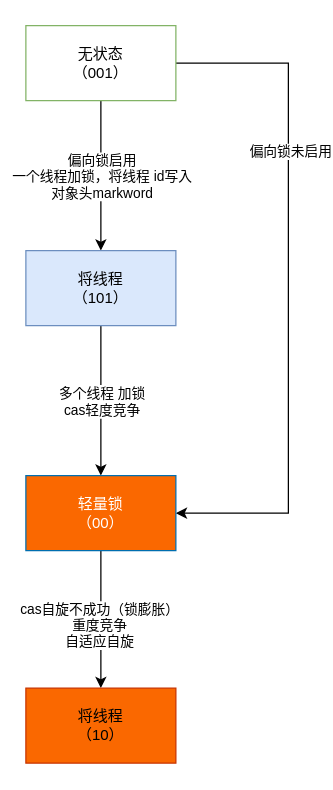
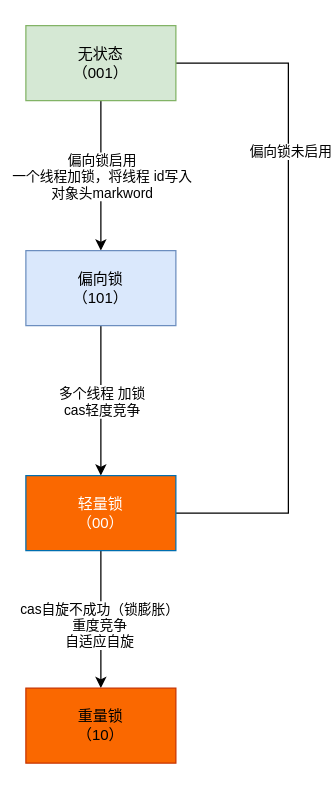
(101, 63) -> (101, 63)
(101, 288) -> (101, 288)
(186, 513) -> (182, 513)
(101, 726) -> (101, 726)
